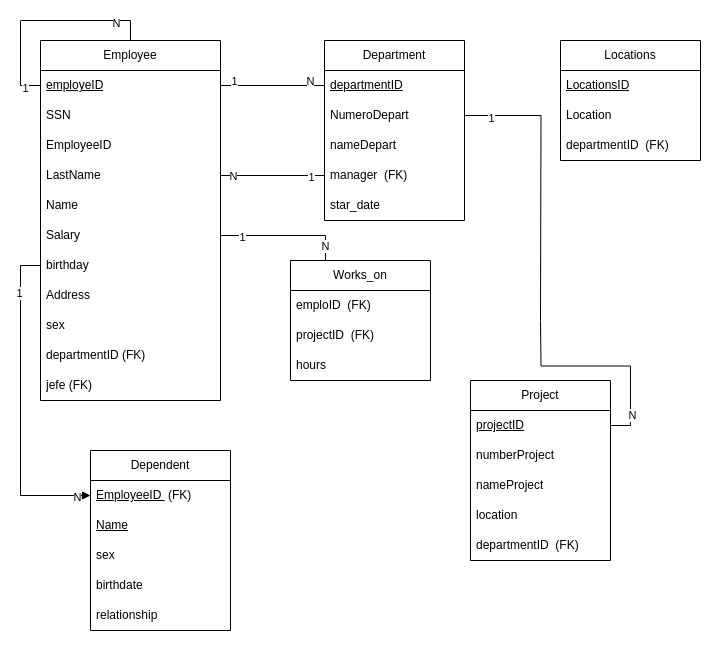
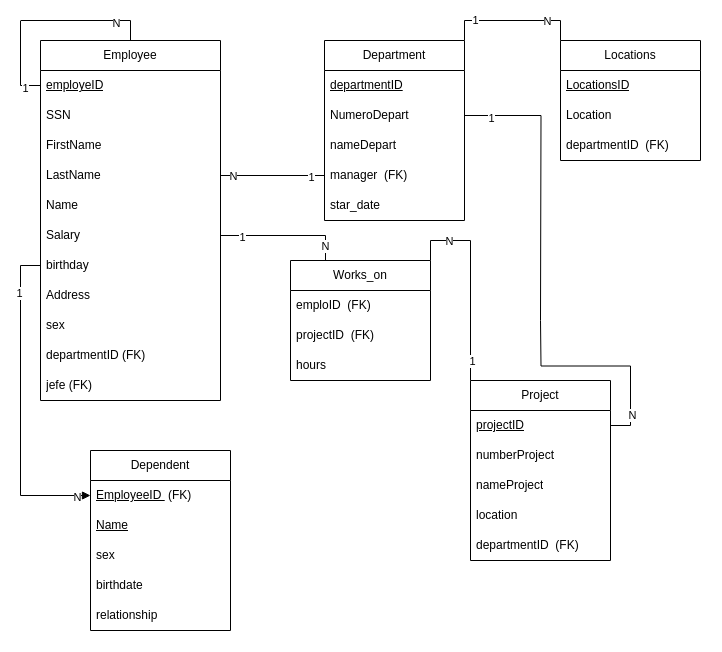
none -> (513, 21)
(272, 86) -> none
(79, 146) -> (75, 146)
none -> (471, 281)
